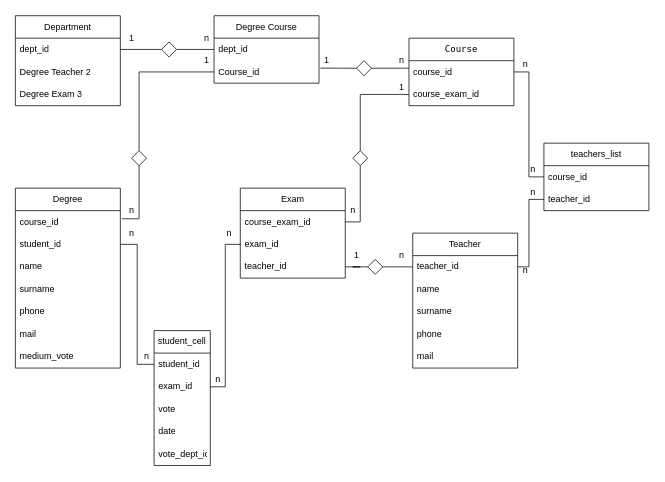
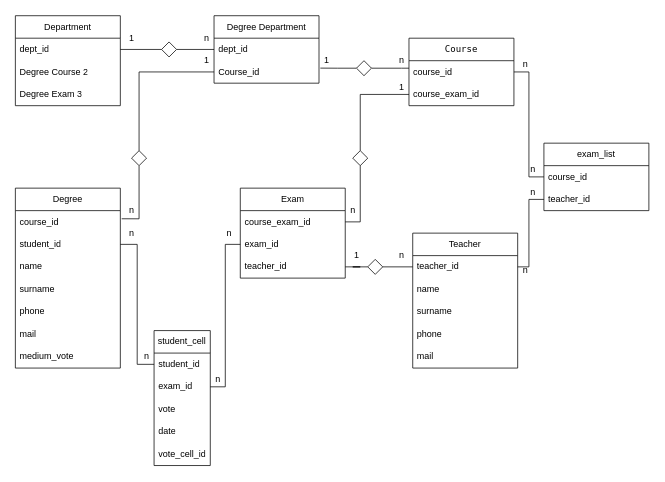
(267, 27) -> (267, 27)
(58, 72) -> (55, 72)
(597, 154) -> (597, 154)
(183, 454) -> (183, 454)
